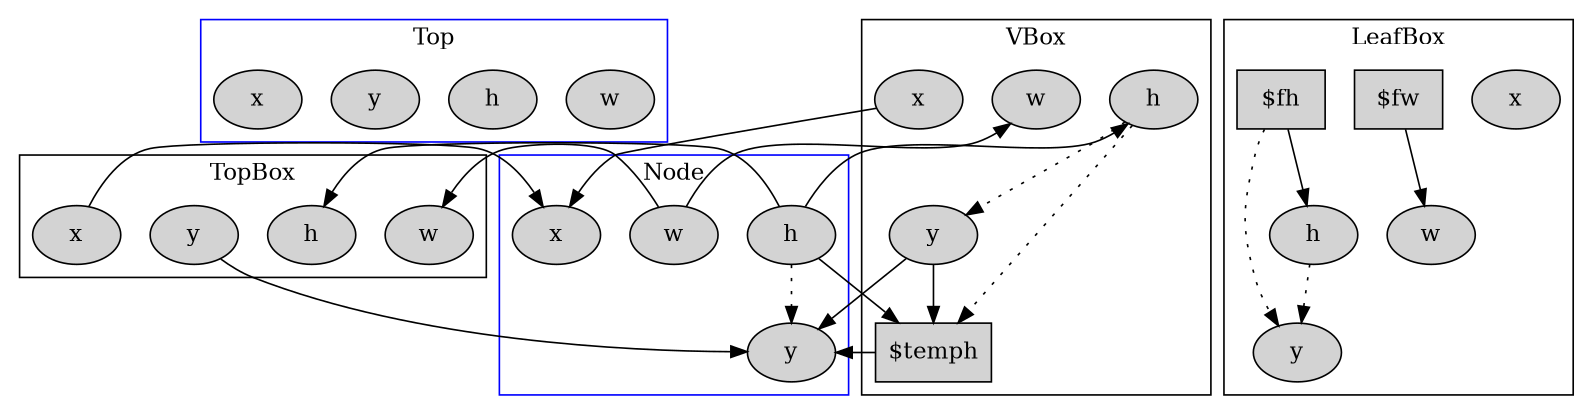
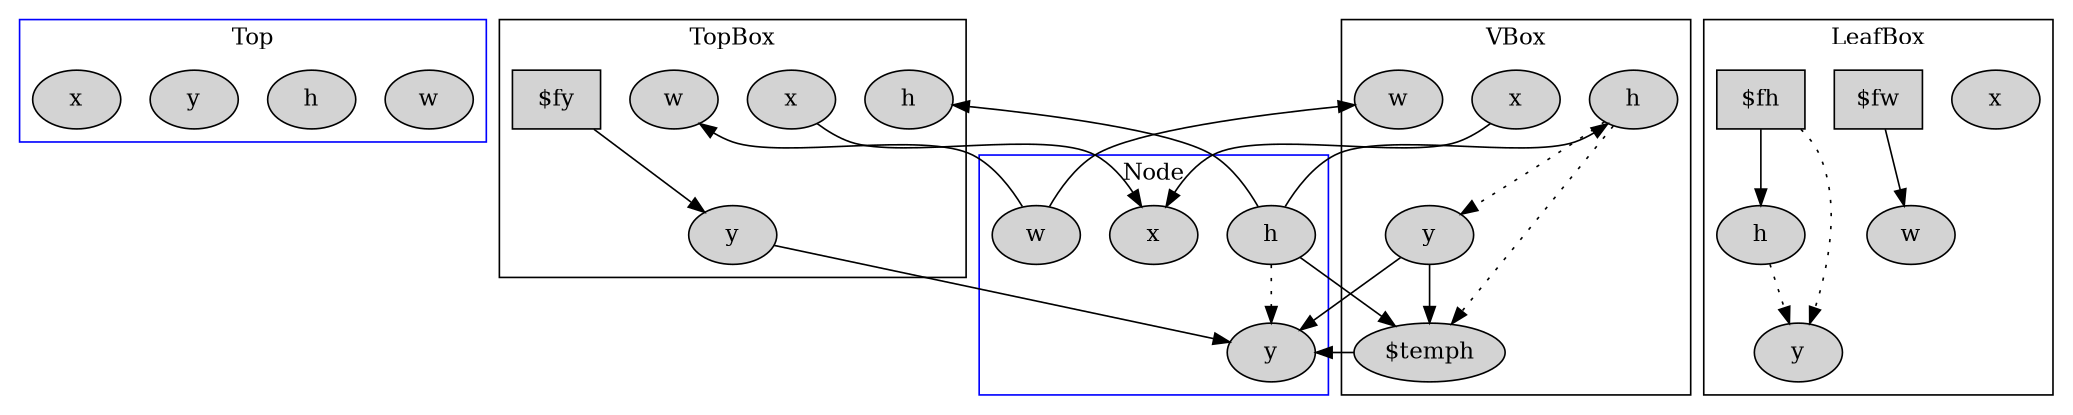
none -> (556, 100)
(933, 352) -> (1430, 352)
